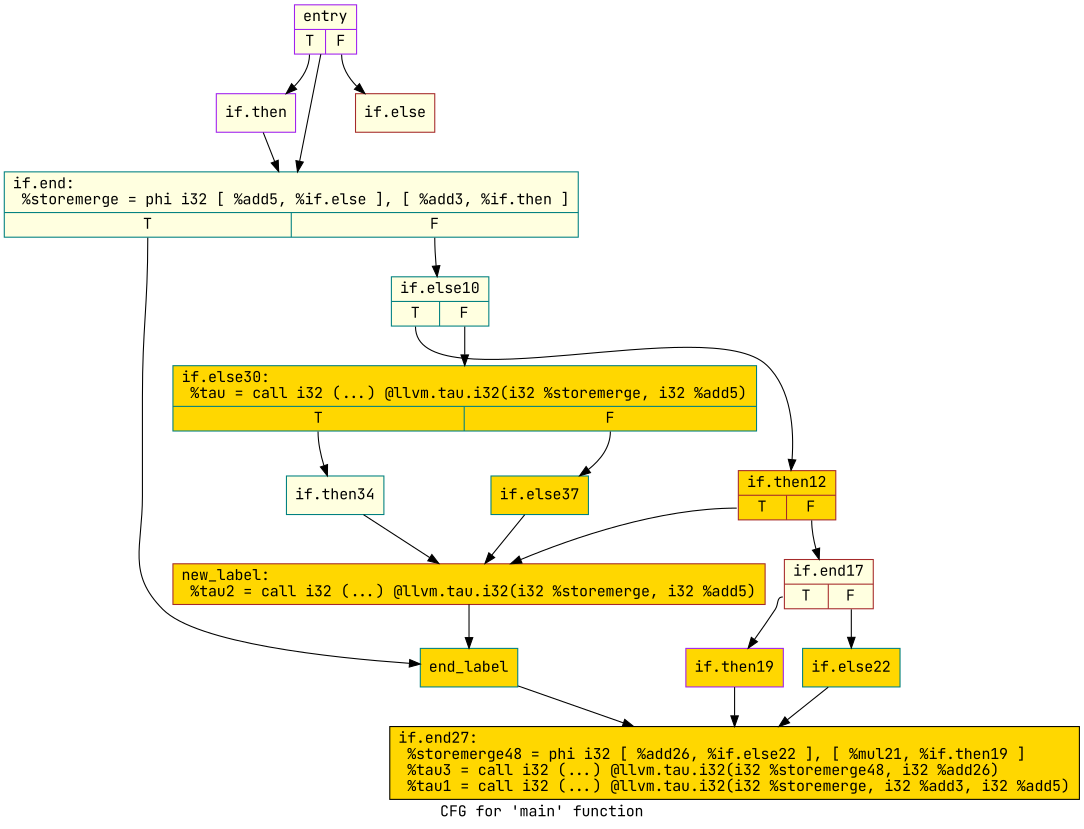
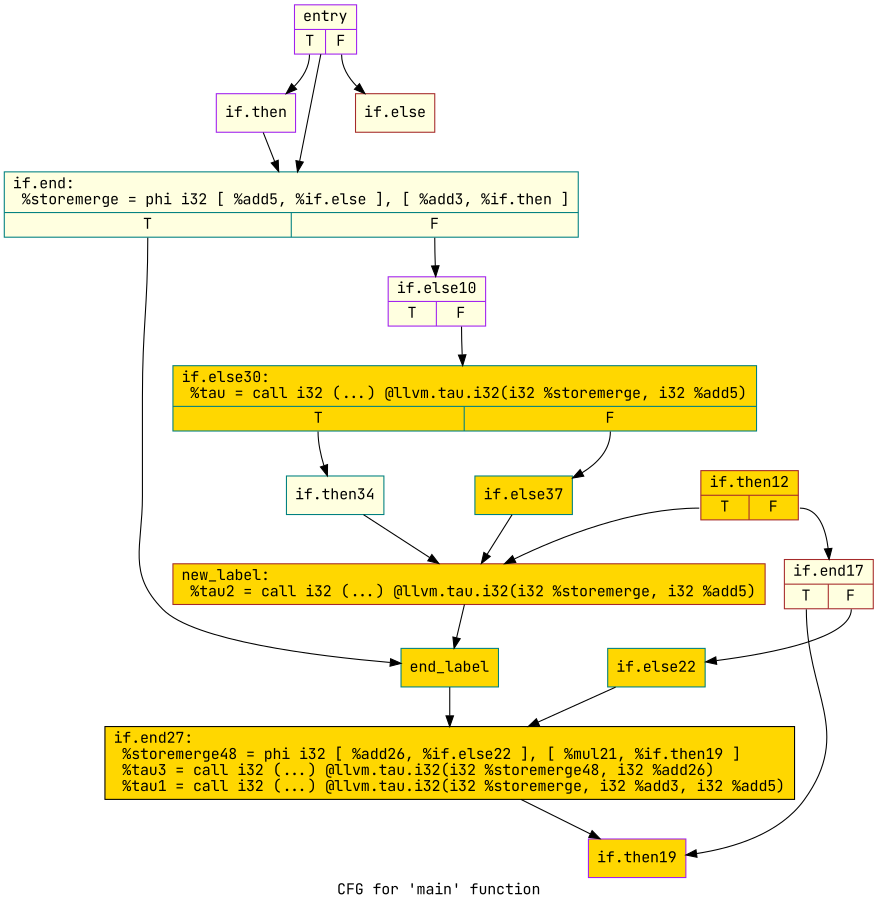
(440, 301) -> (437, 301)
(636, 350) -> none
(735, 701) -> (556, 817)
